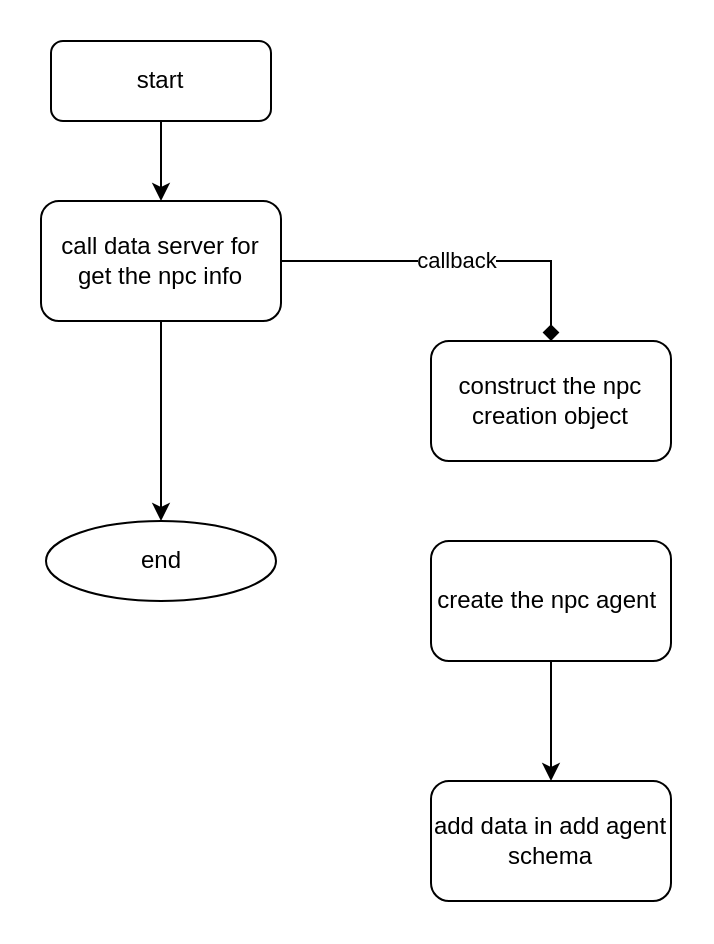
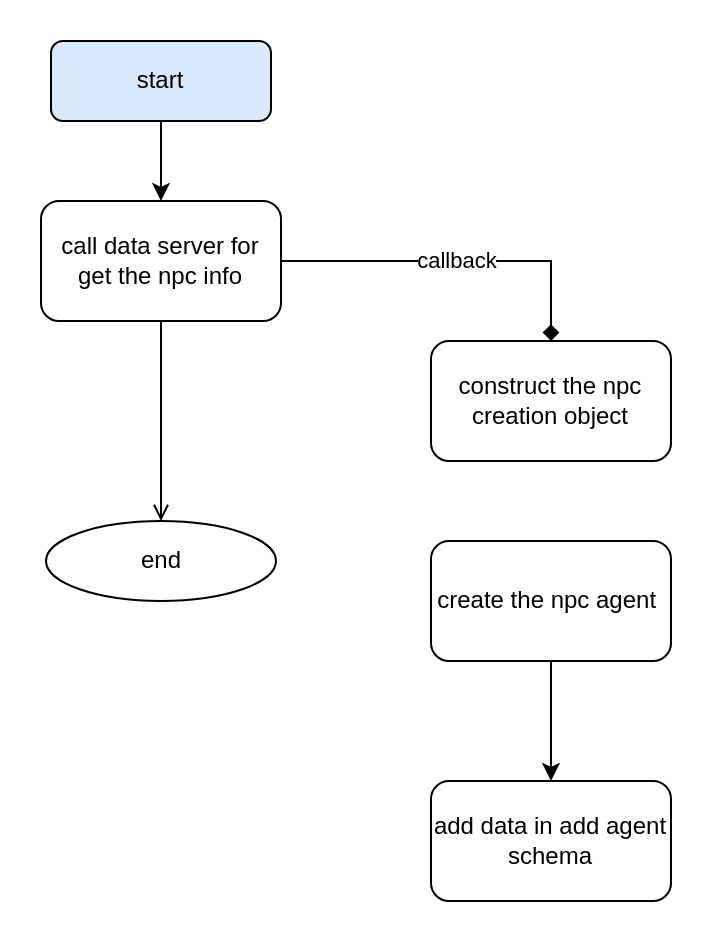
(161, 81) -> (161, 81)
(161, 506) -> (161, 508)
